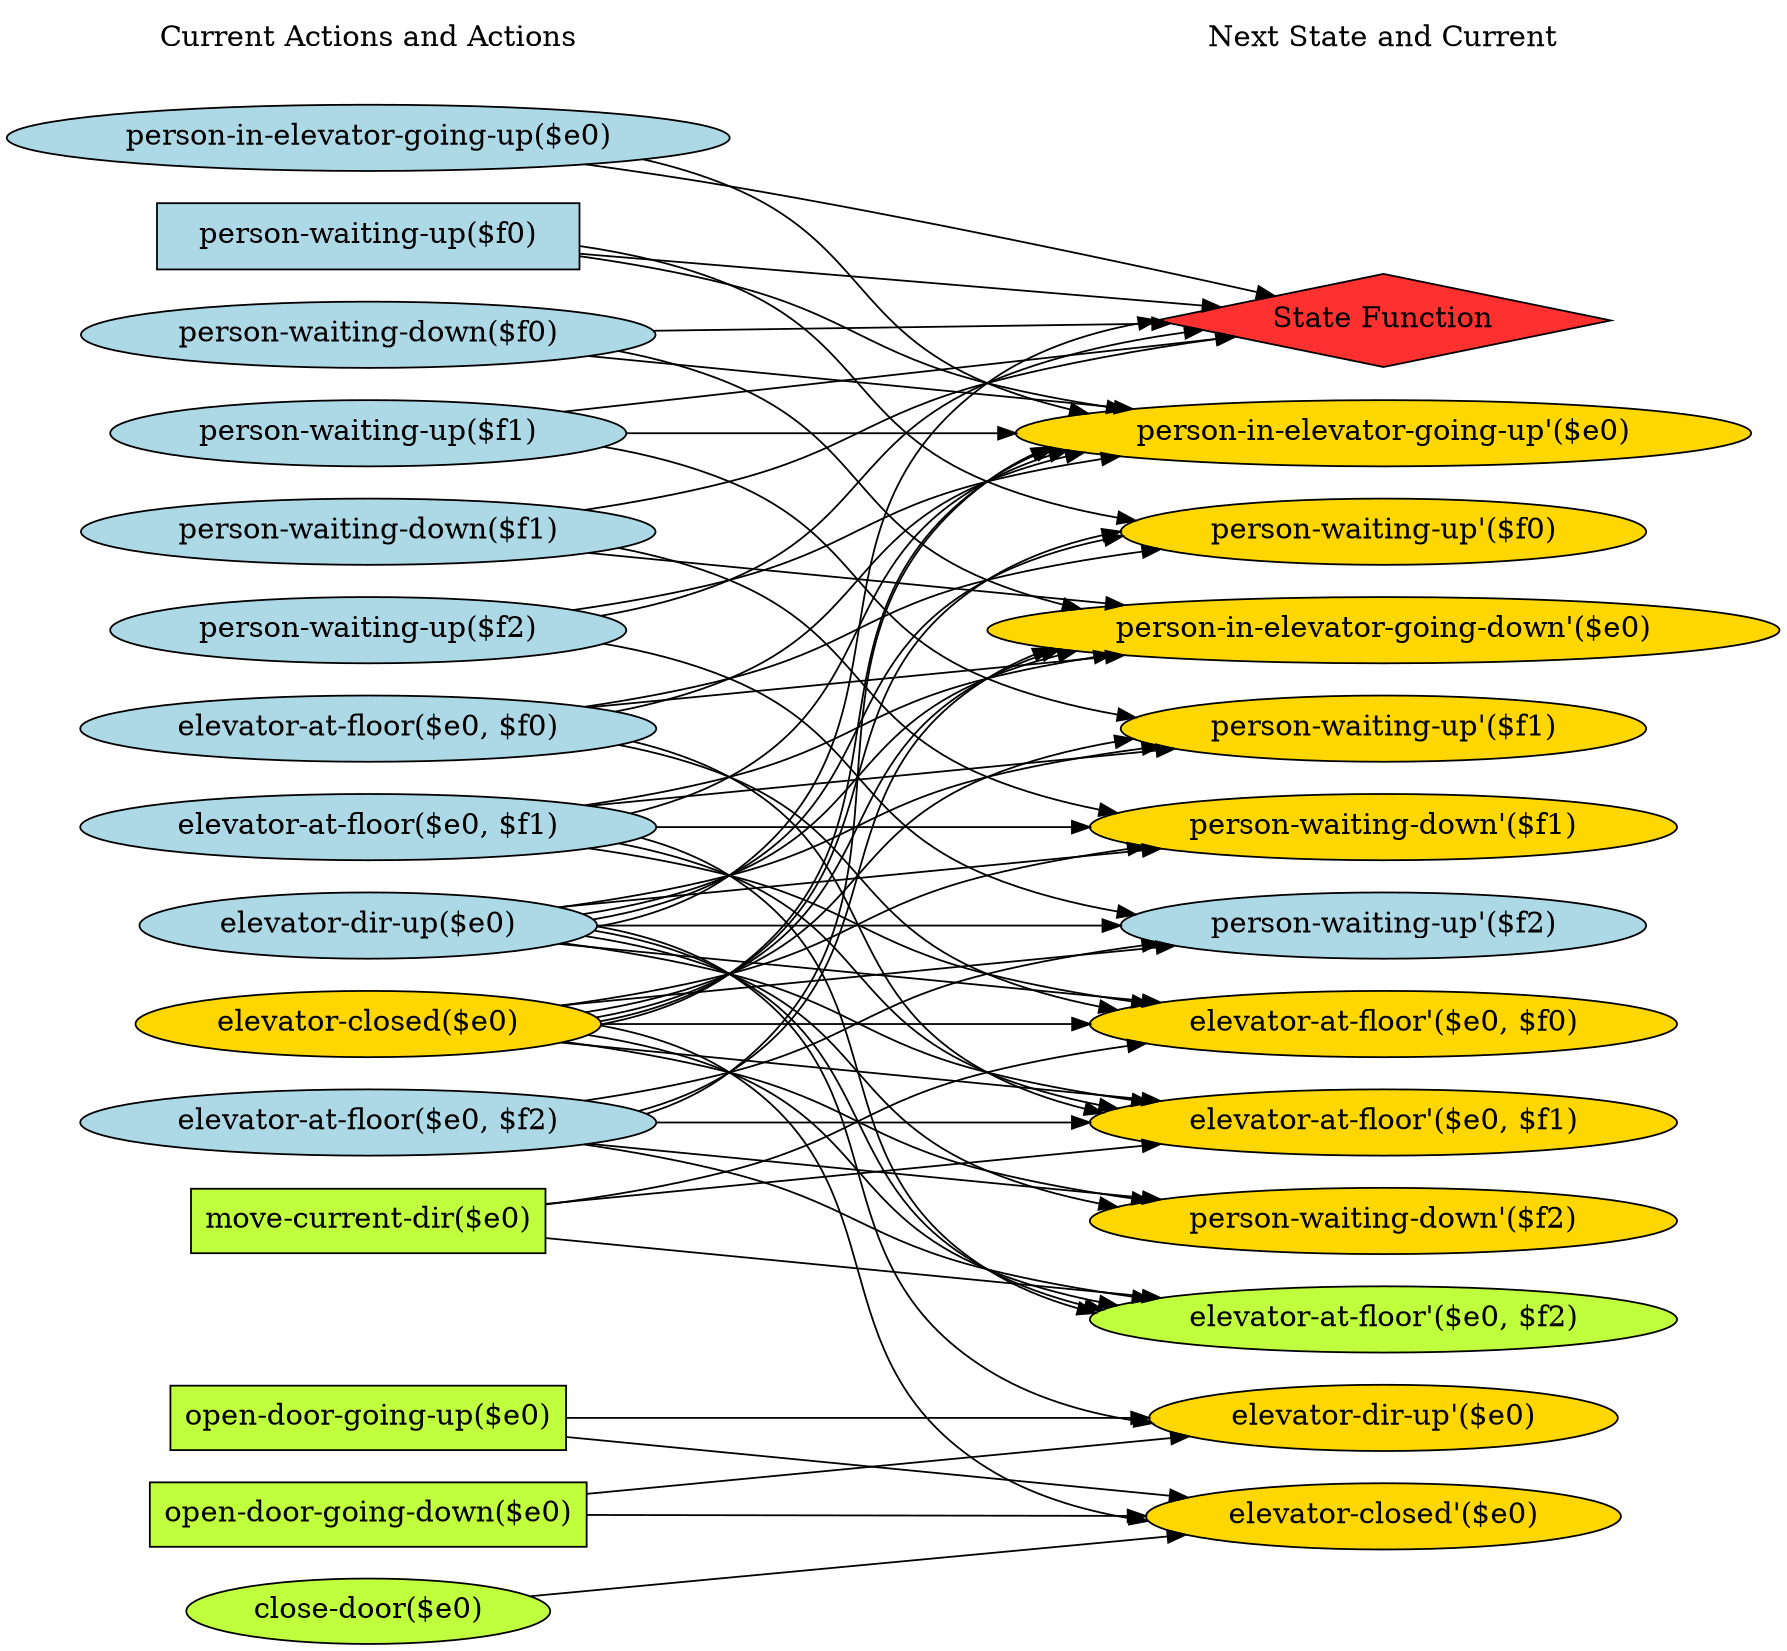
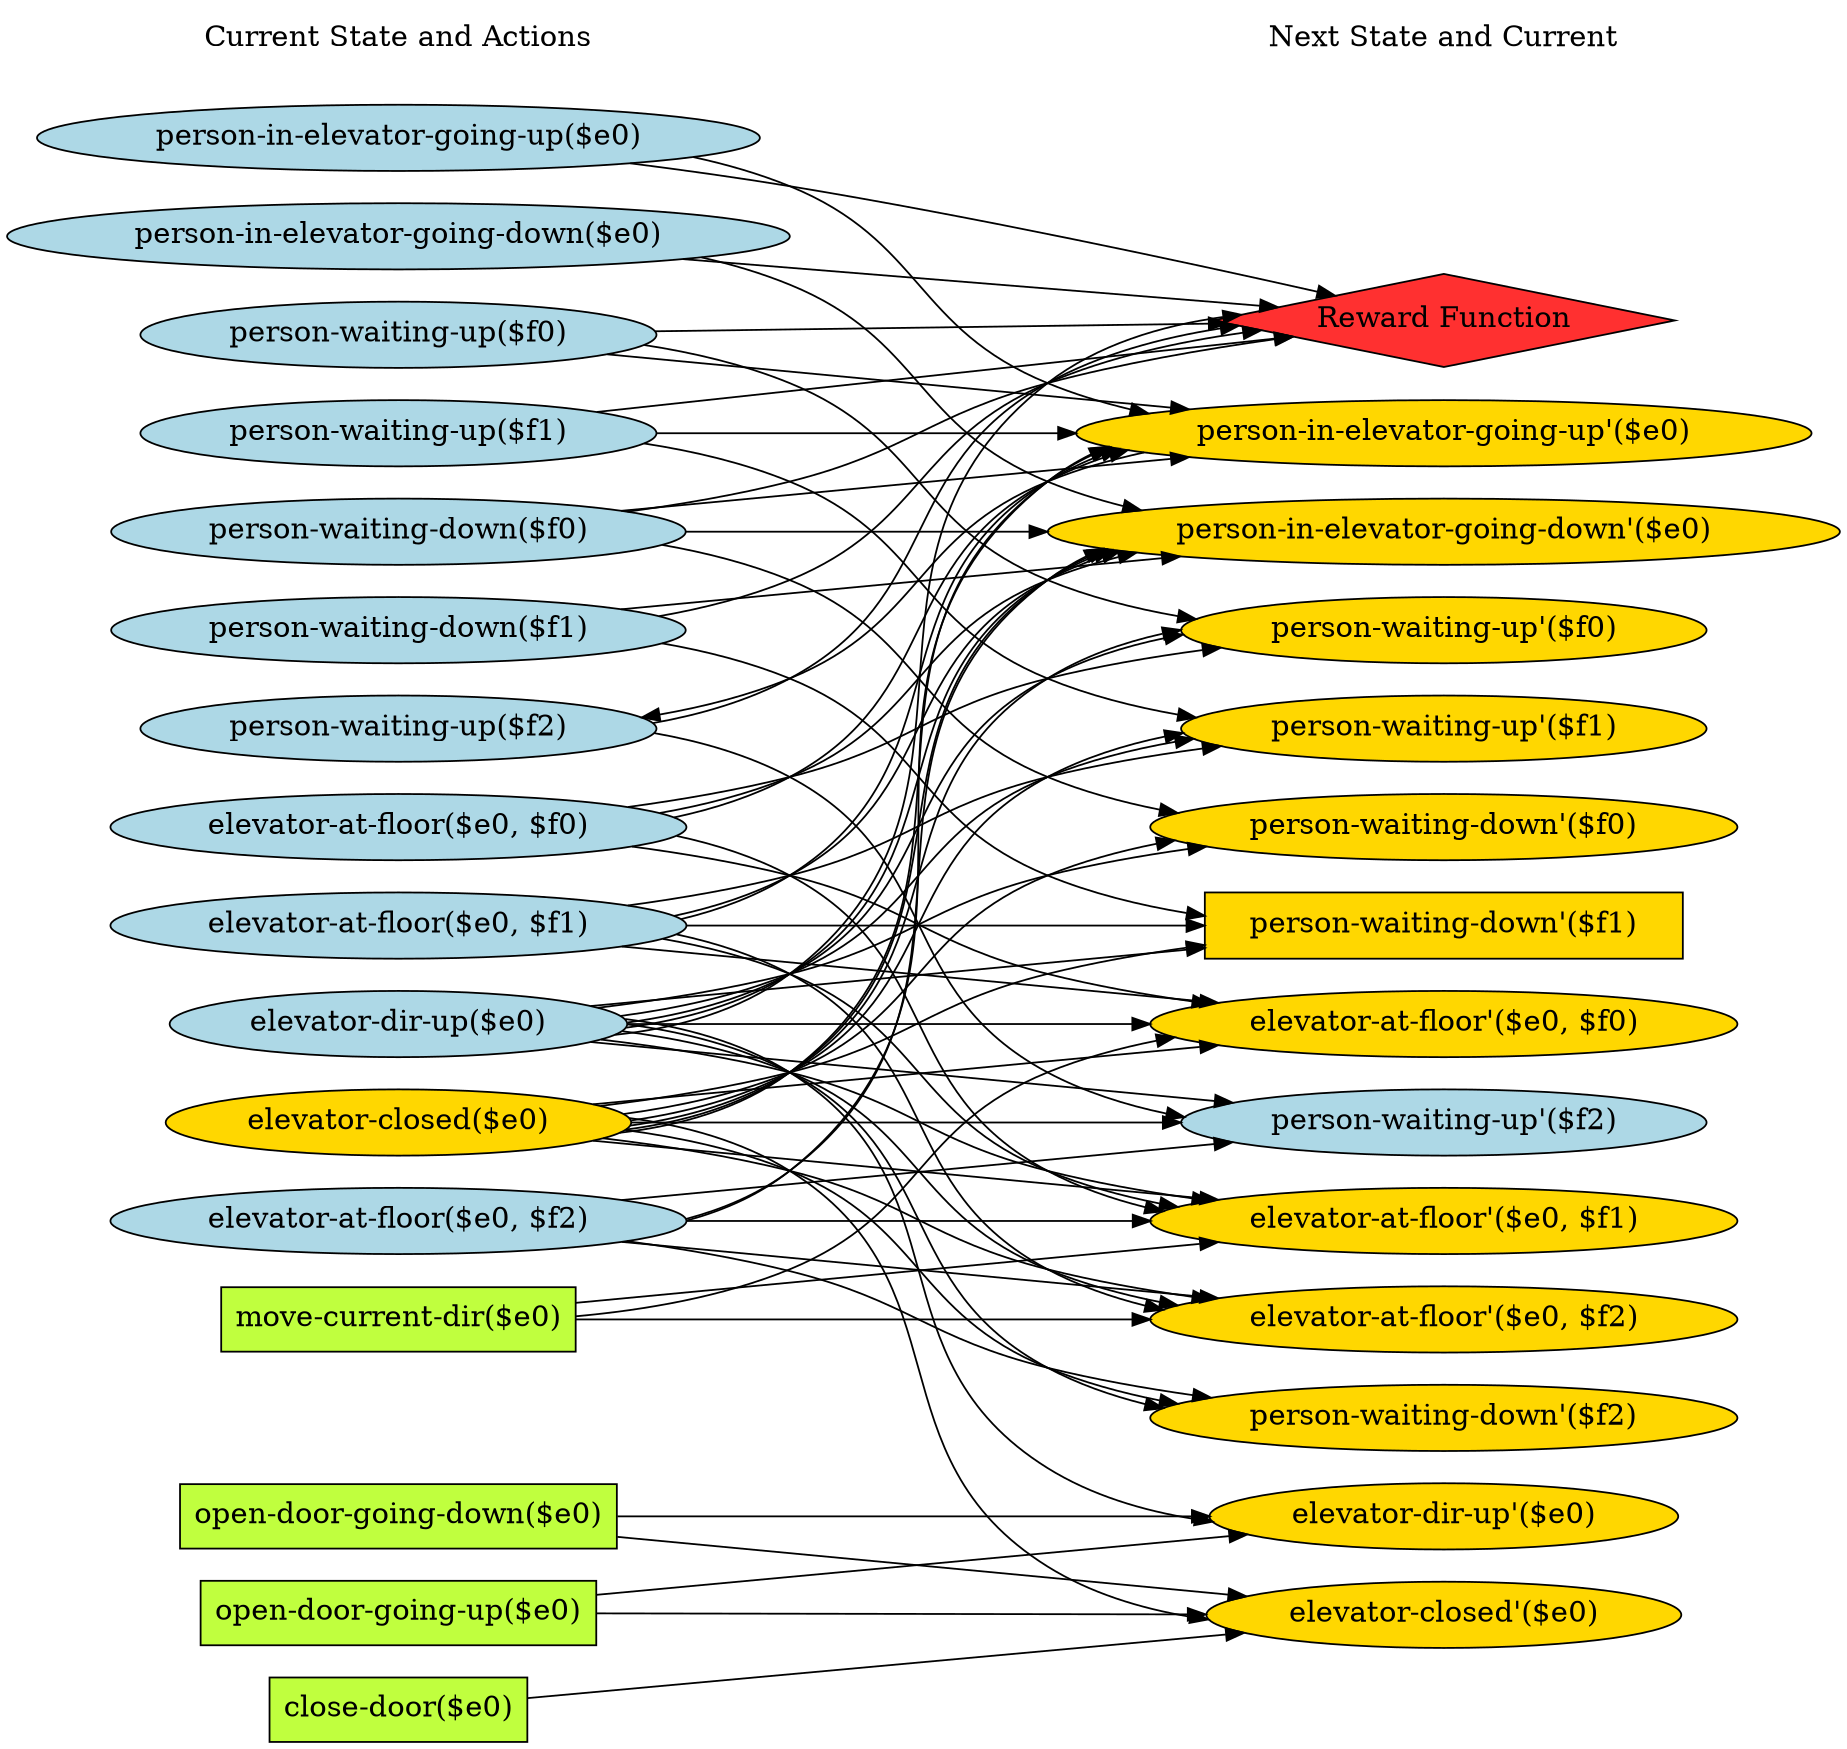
(368, 39) -> (398, 39)
(368, 236) -> (398, 335)
none -> (398, 236)
(1383, 320) -> (1444, 320)
(839, 540) -> (898, 603)
(1383, 827) -> (1444, 926)
none -> (1444, 827)
(1383, 1319) -> (1444, 1319)
(368, 1611) -> (398, 1710)
